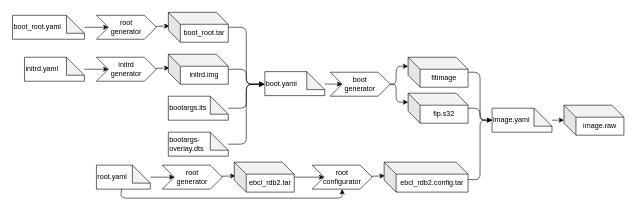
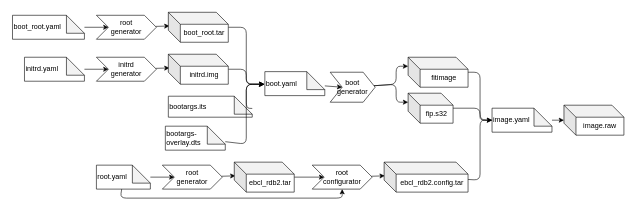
(360, 84) -> (353, 87)
(198, 108) -> (210, 107)
(438, 108) -> (431, 108)
(198, 144) -> (195, 138)
